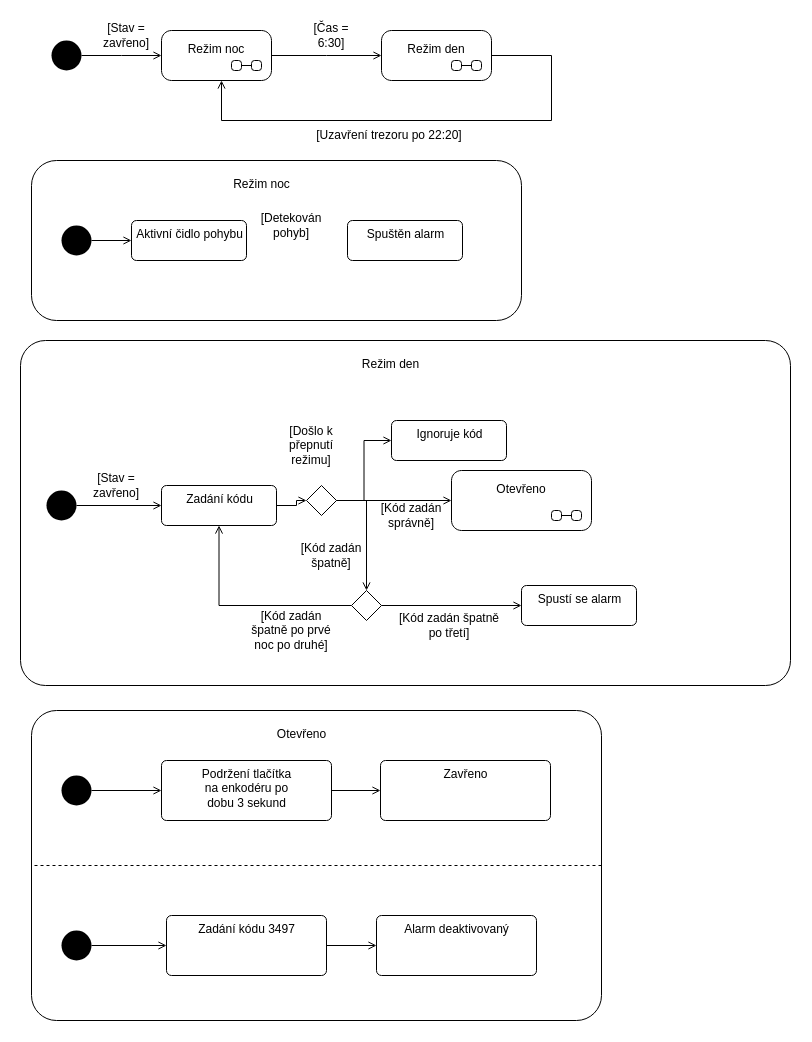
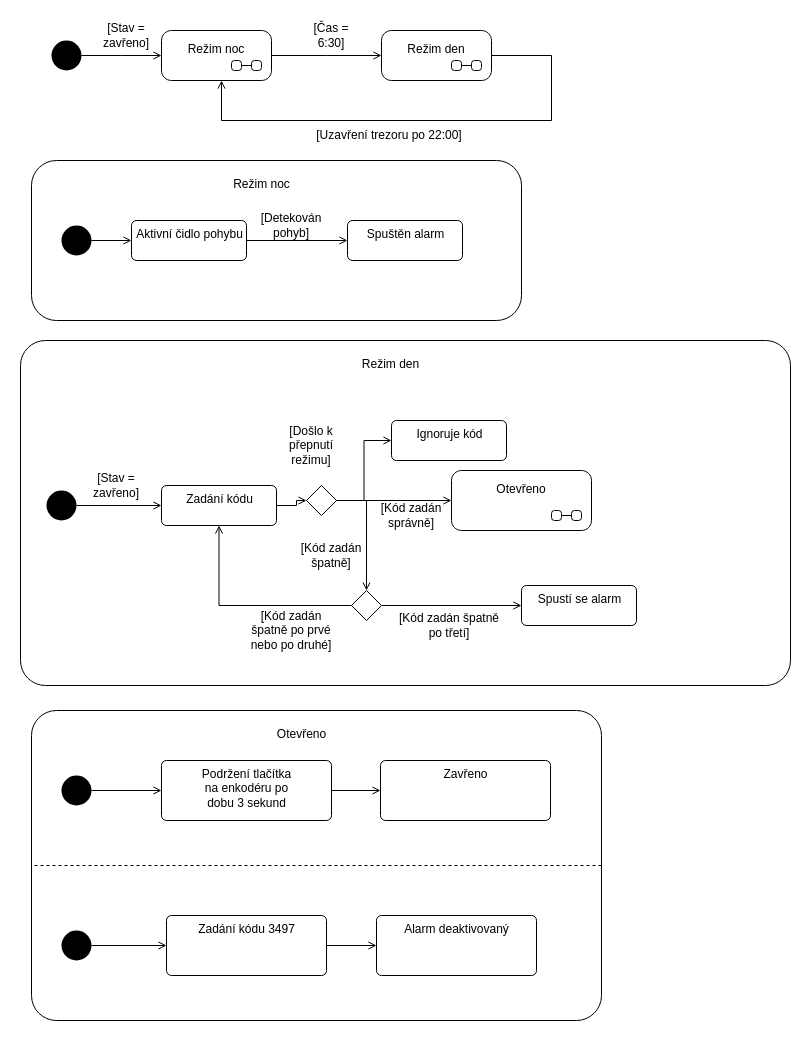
(390, 136) -> (390, 136)
none -> (296, 241)
(292, 631) -> (292, 631)
